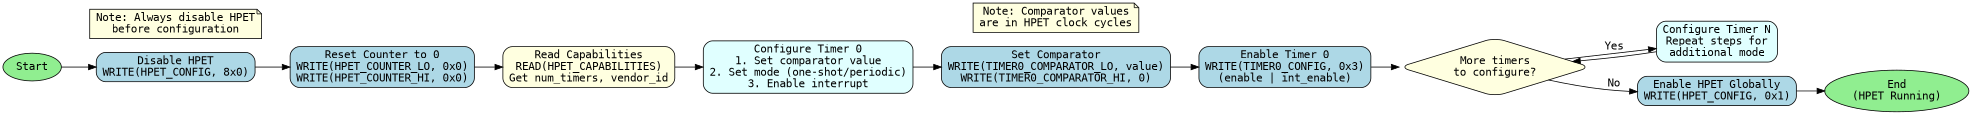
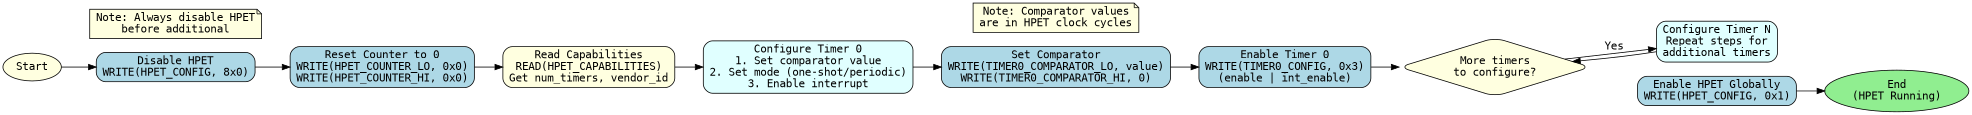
(176, 24) -> (176, 24)
(1717, 42) -> (1717, 42)
(32, 67) -> (32, 67)
(1589, 87) -> none
